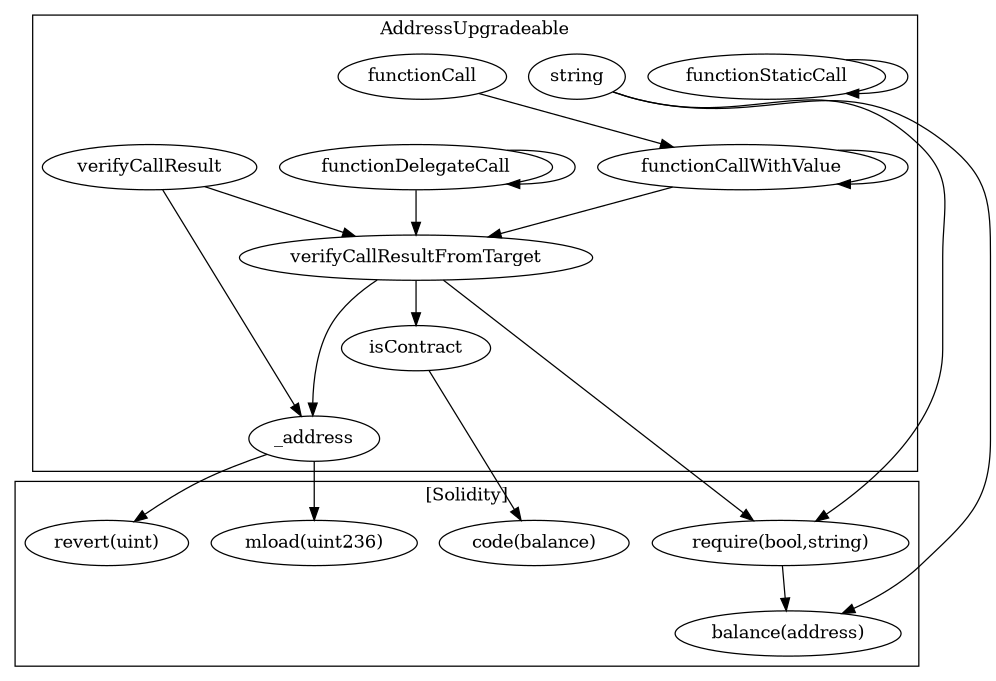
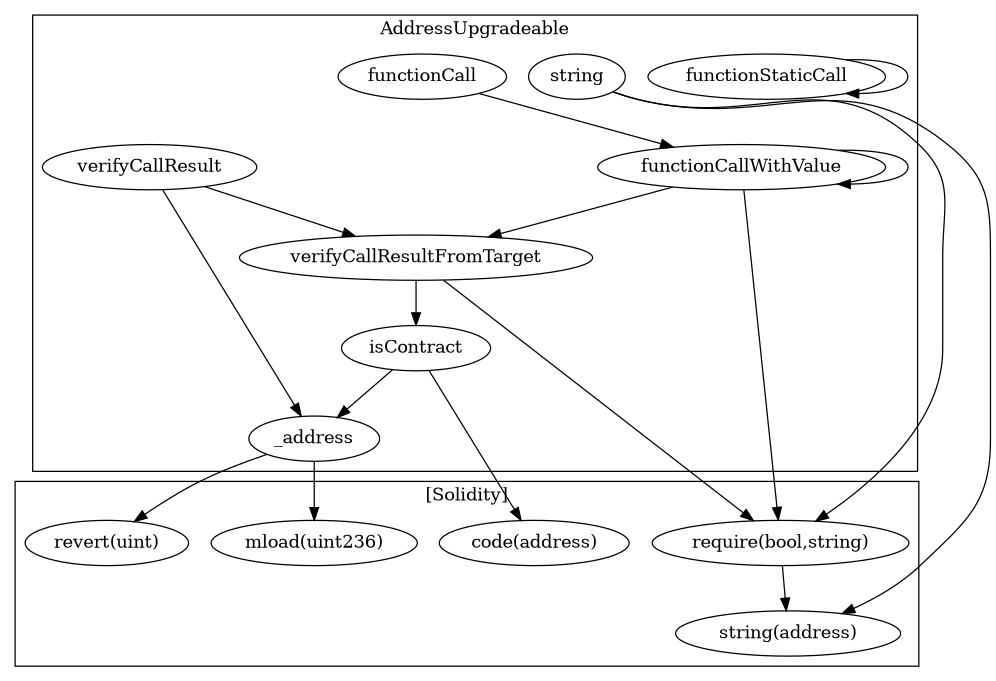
(416, 167) -> none
(327, 332) -> (370, 389)
none -> (760, 349)
(534, 543) -> (534, 543)
(788, 634) -> (788, 634)
